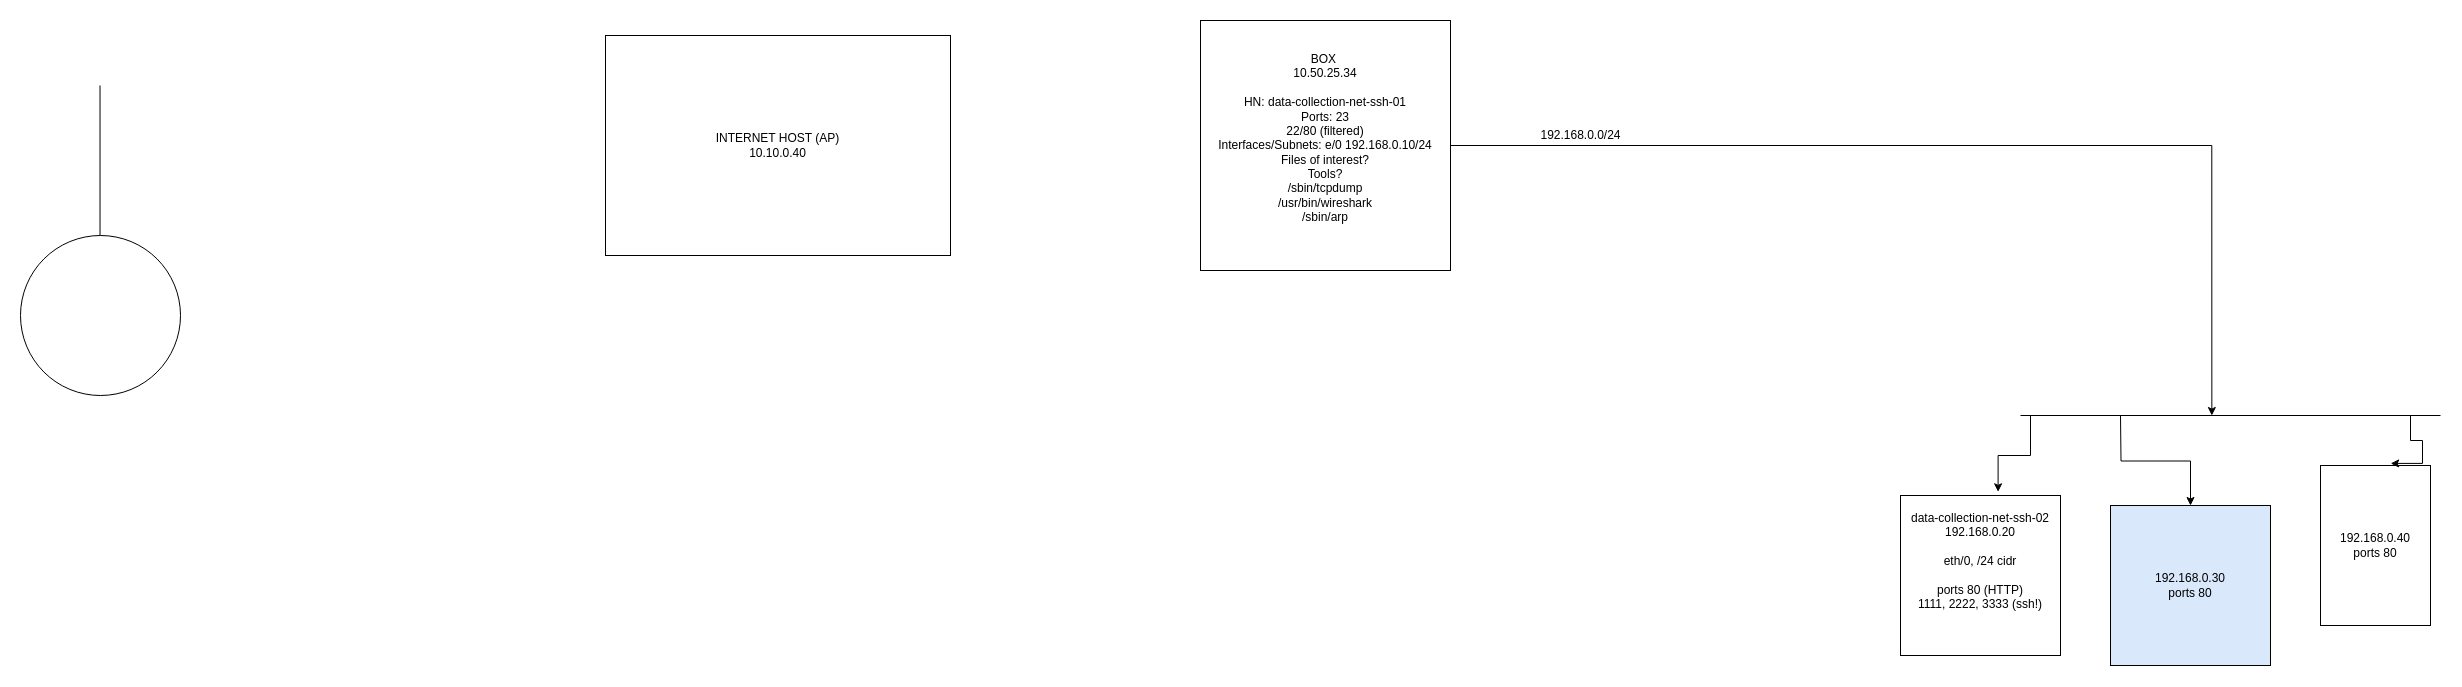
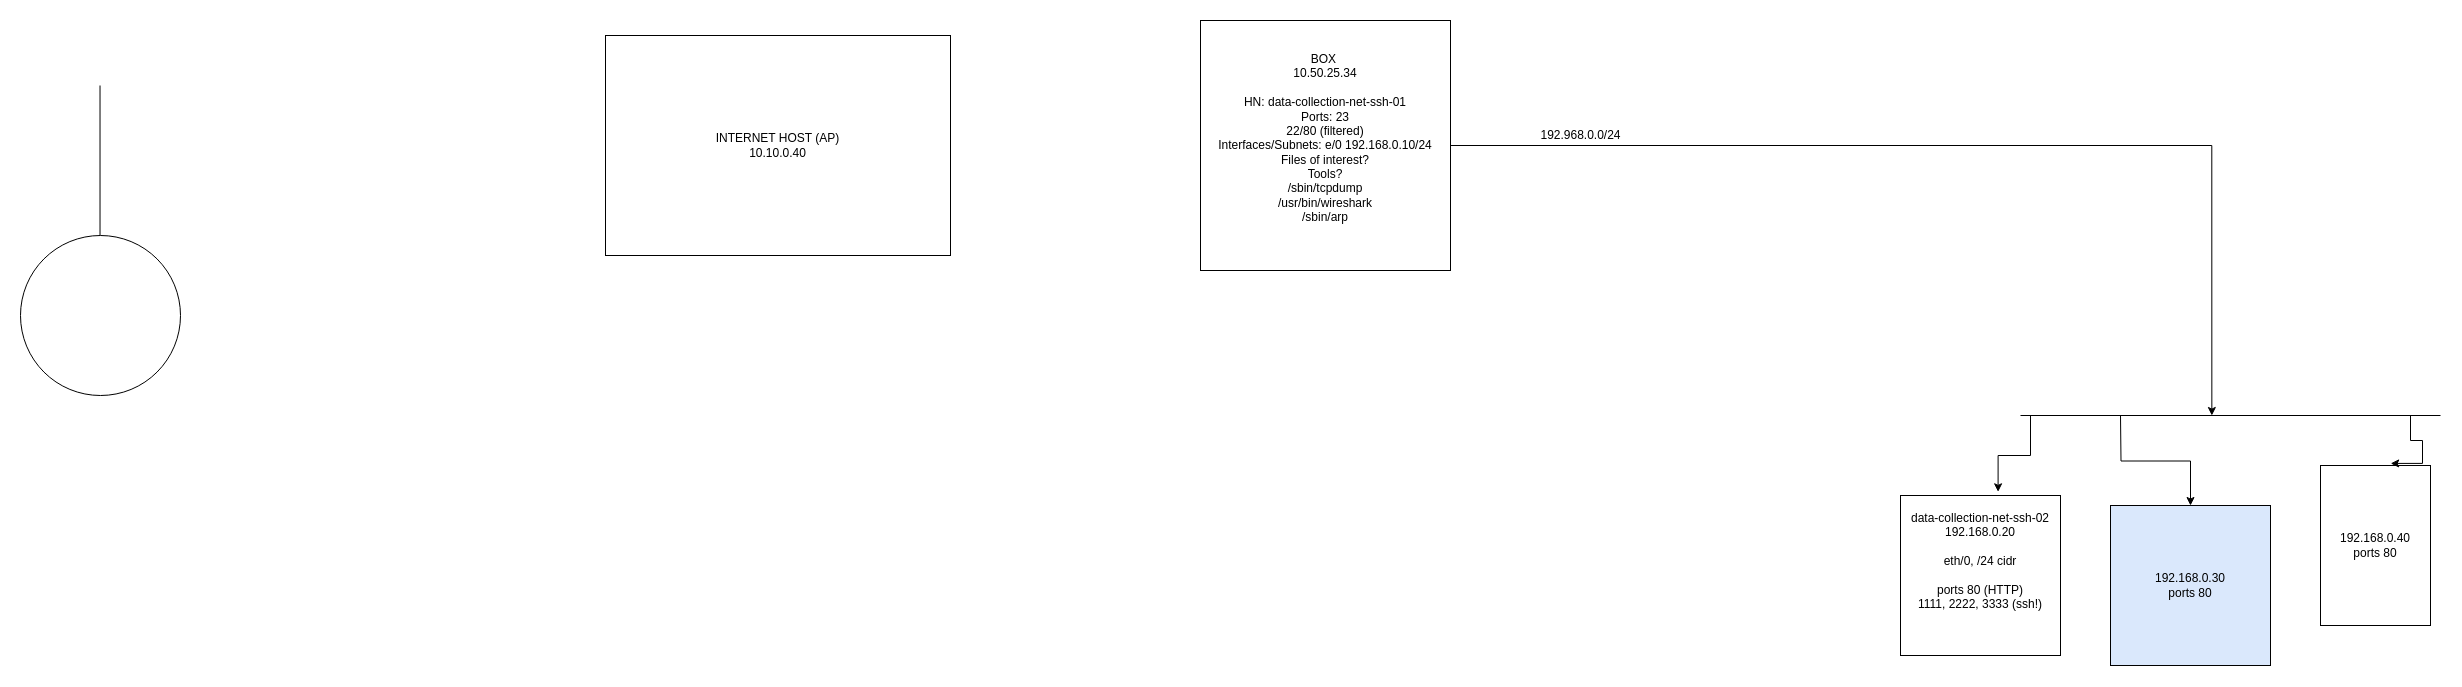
(1581, 136) -> (1581, 136)
